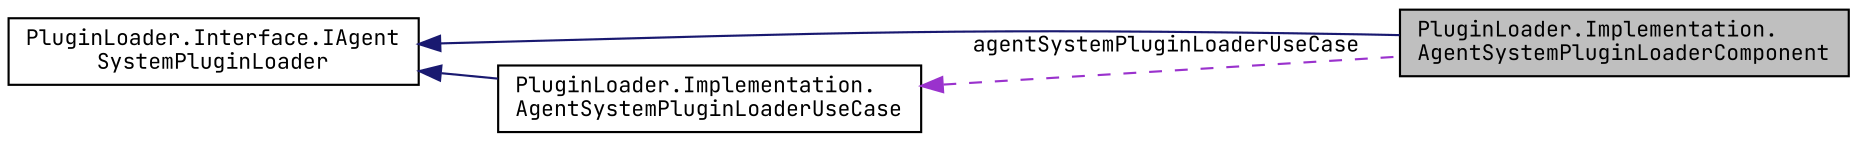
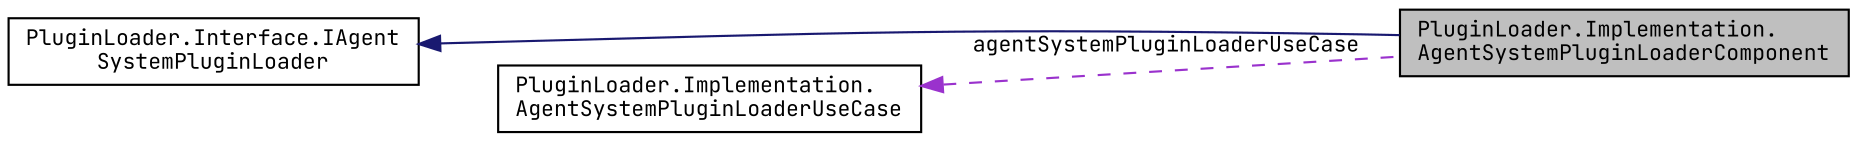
(470, 76) -> none
